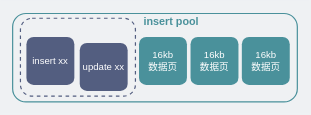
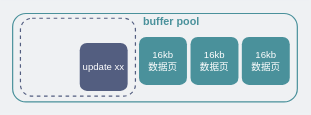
(171, 22) -> (171, 22)
(50, 61) -> none
